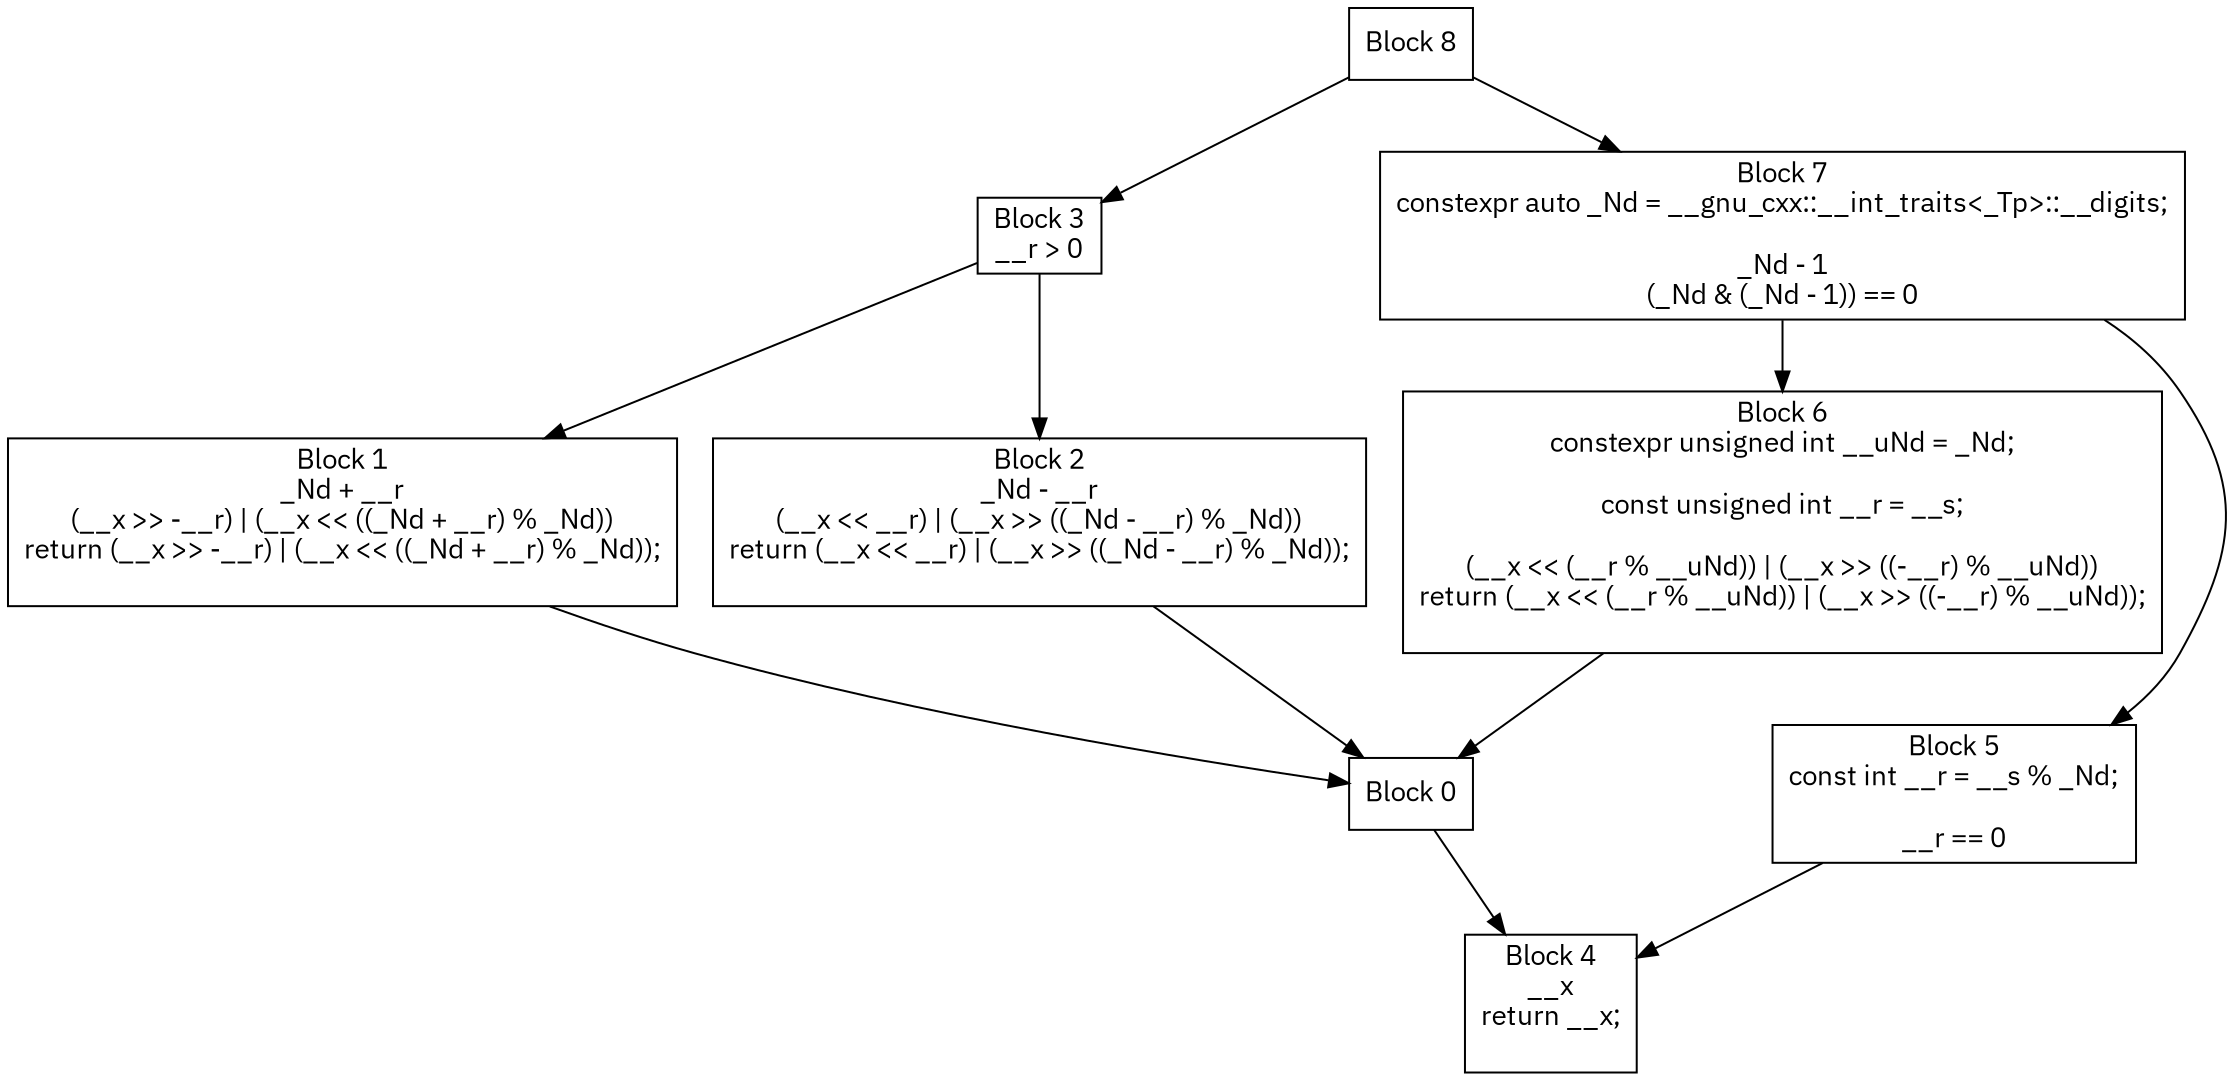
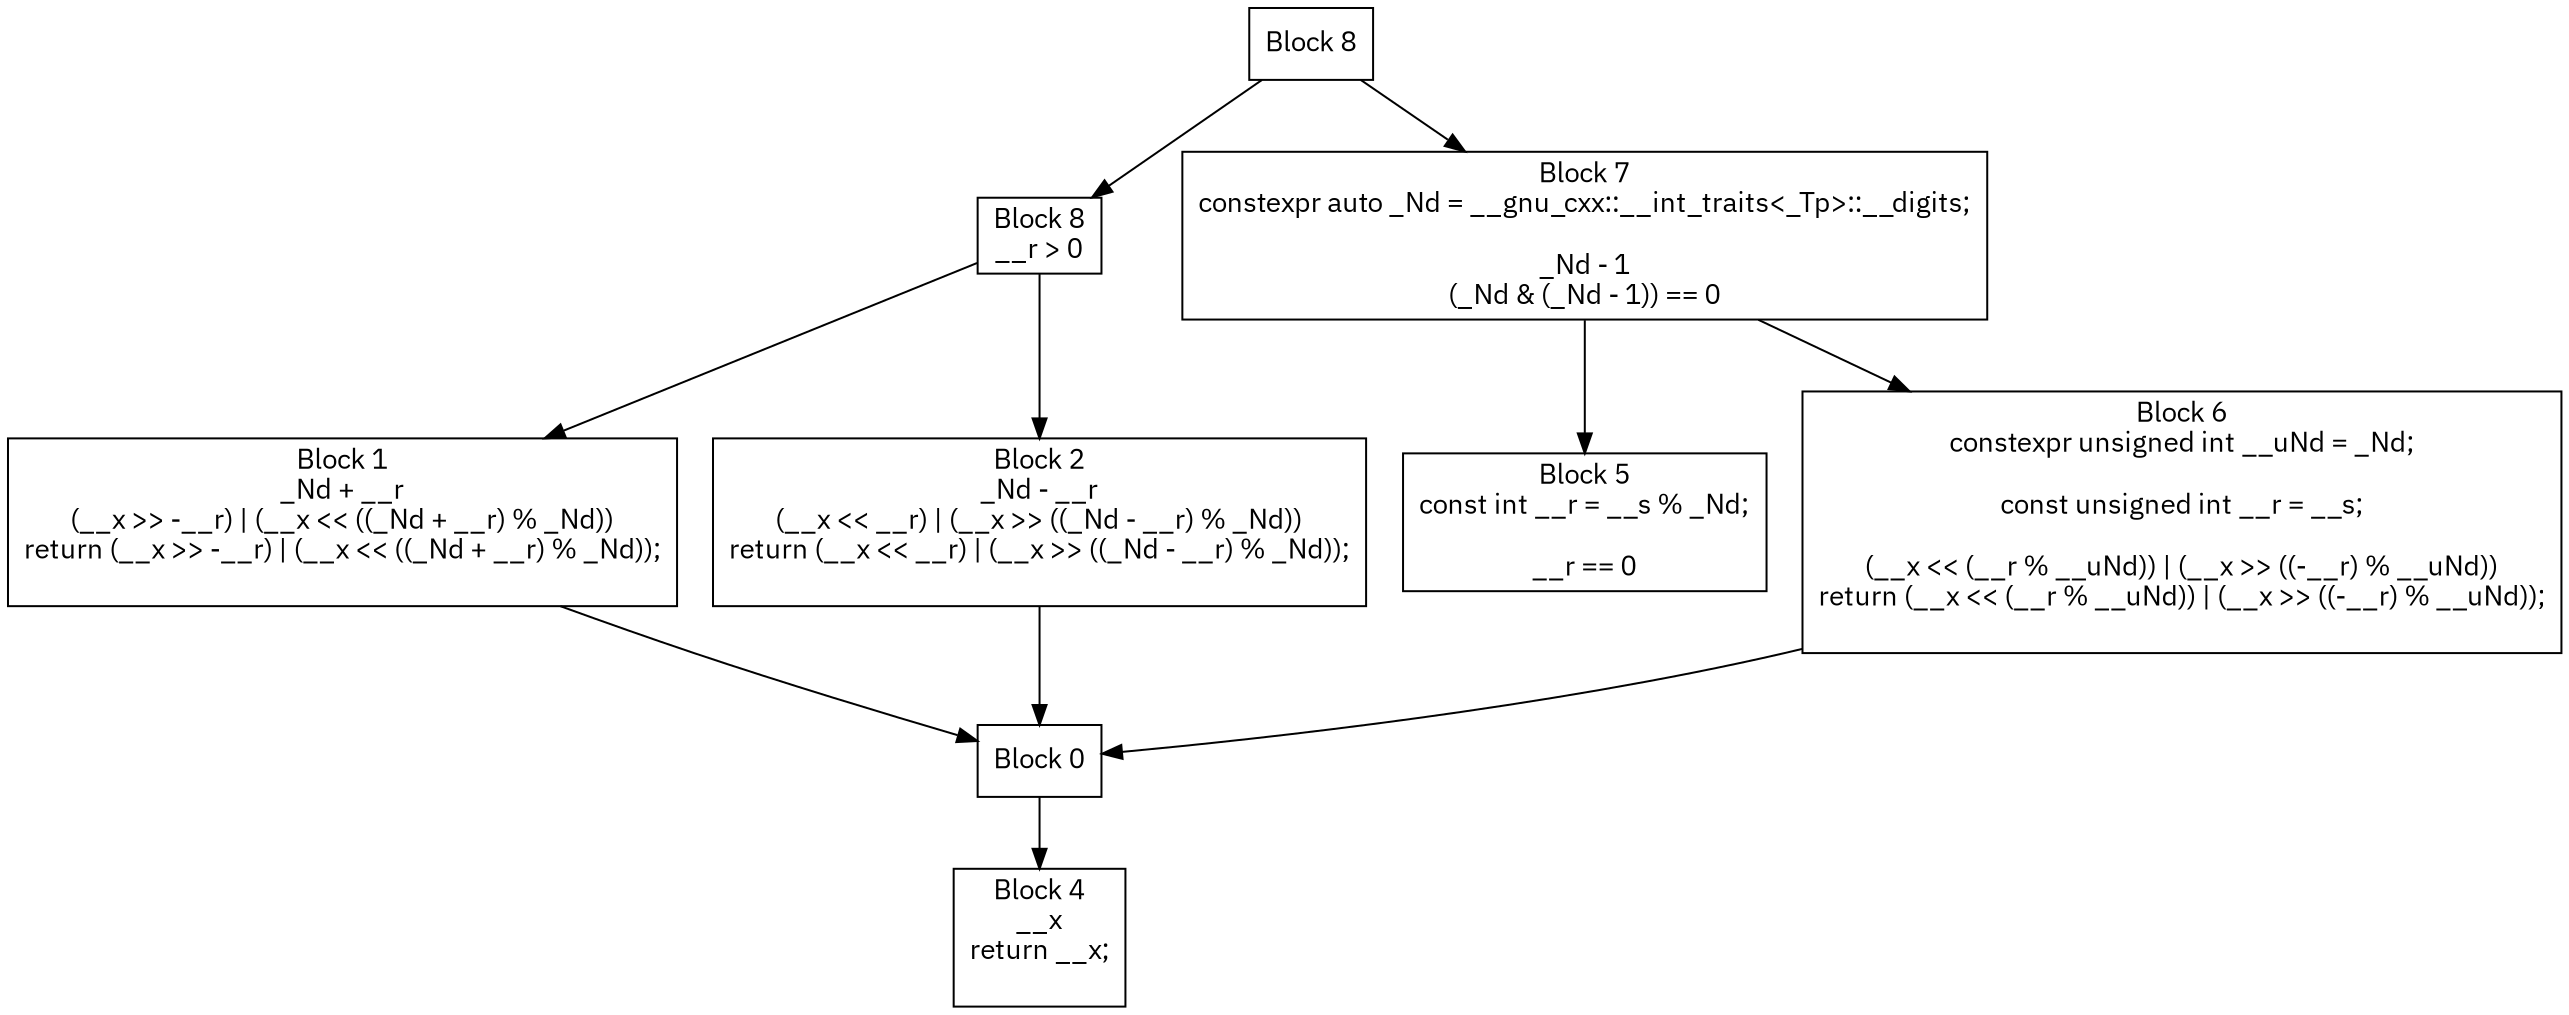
(1040, 236) -> (1040, 236)
(1739, 906) -> none
